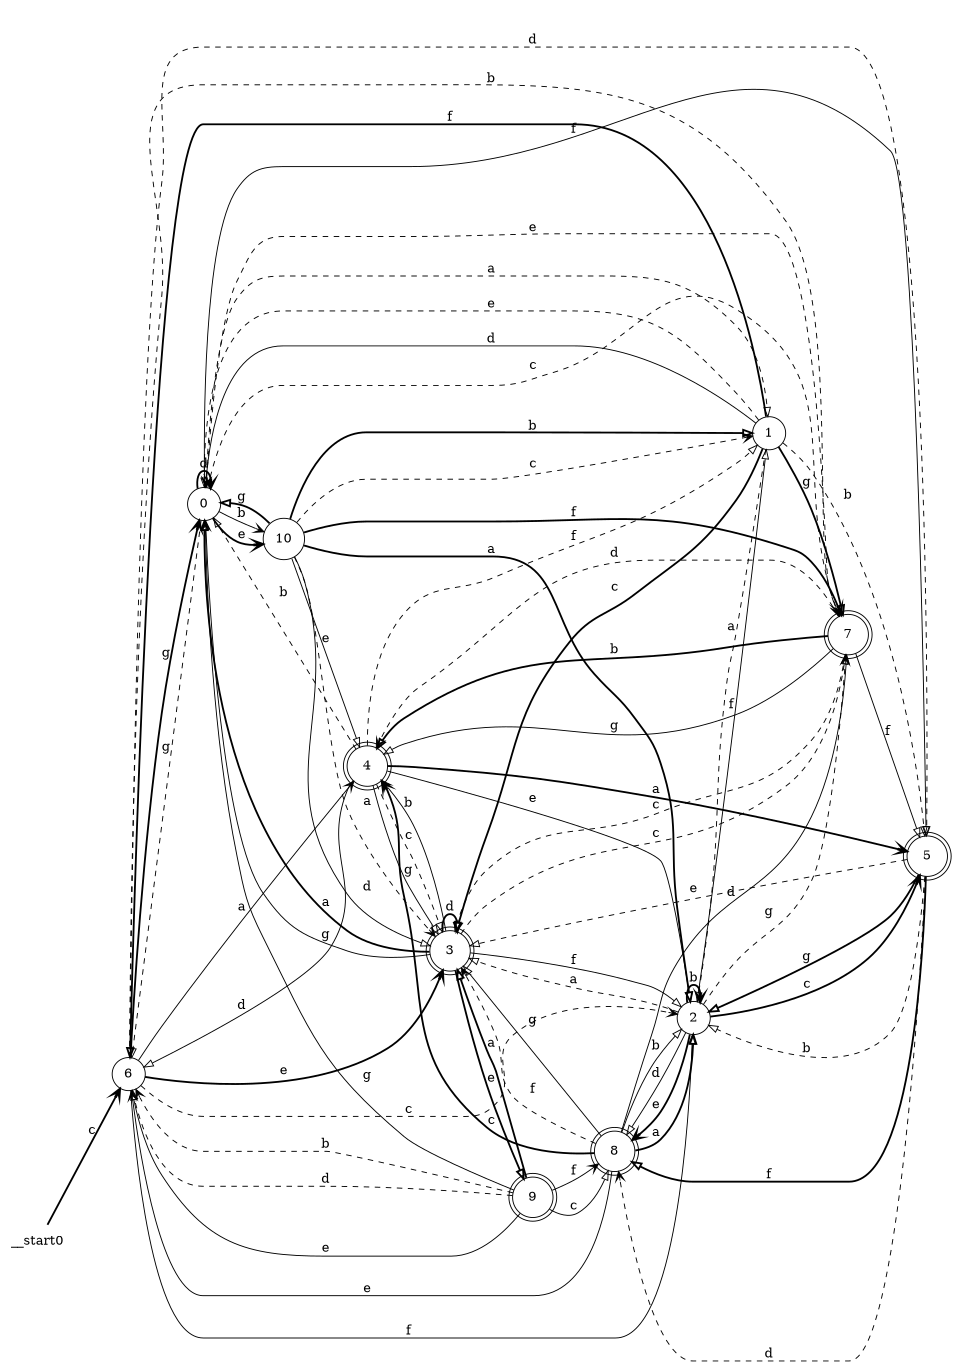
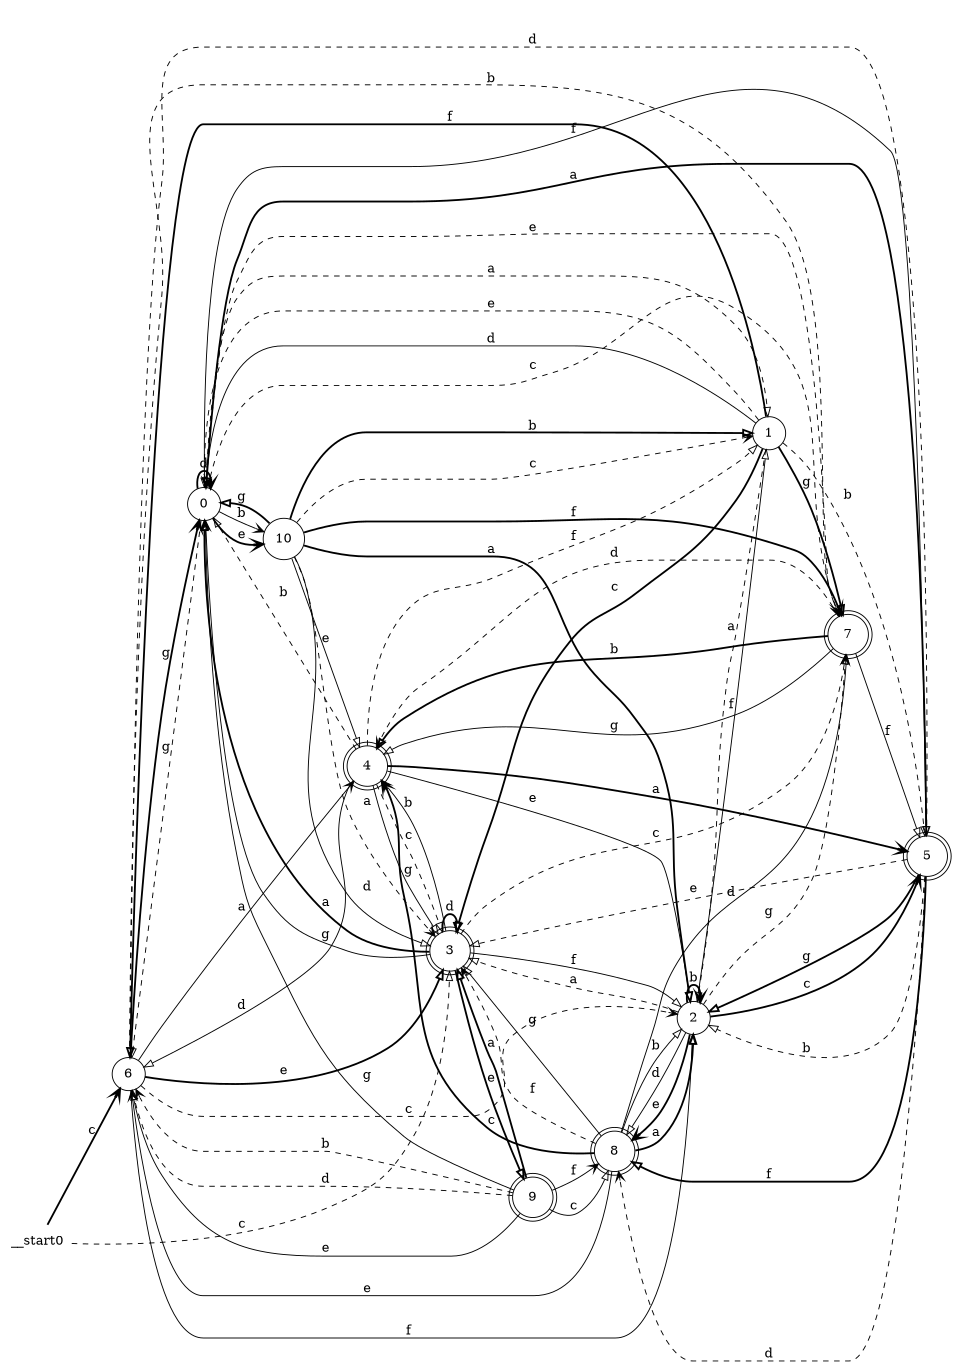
none -> (756, 164)
(656, 814) -> (335, 1205)
(313, 1076) -> (313, 1076)
